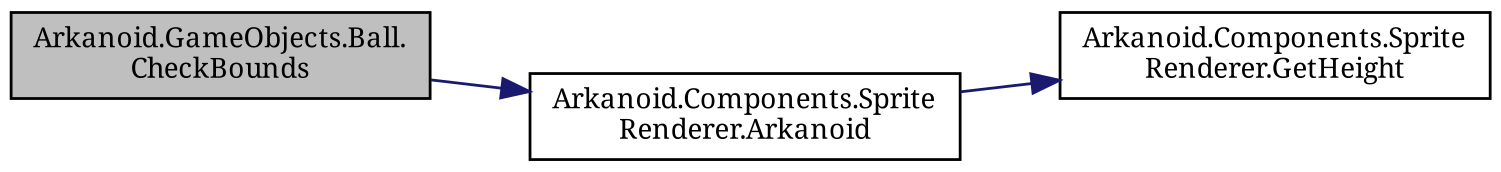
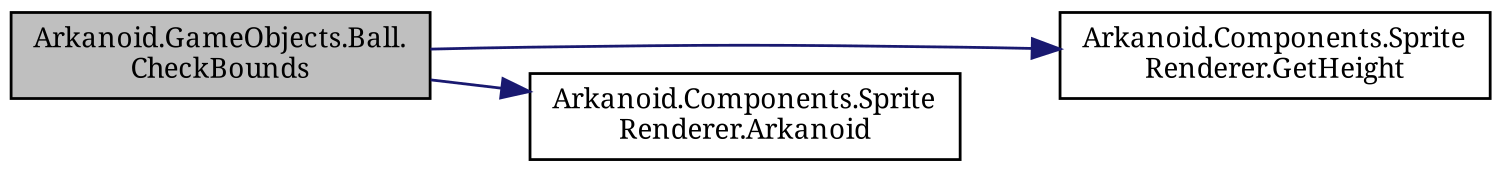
(996, 88) -> (731, 45)
